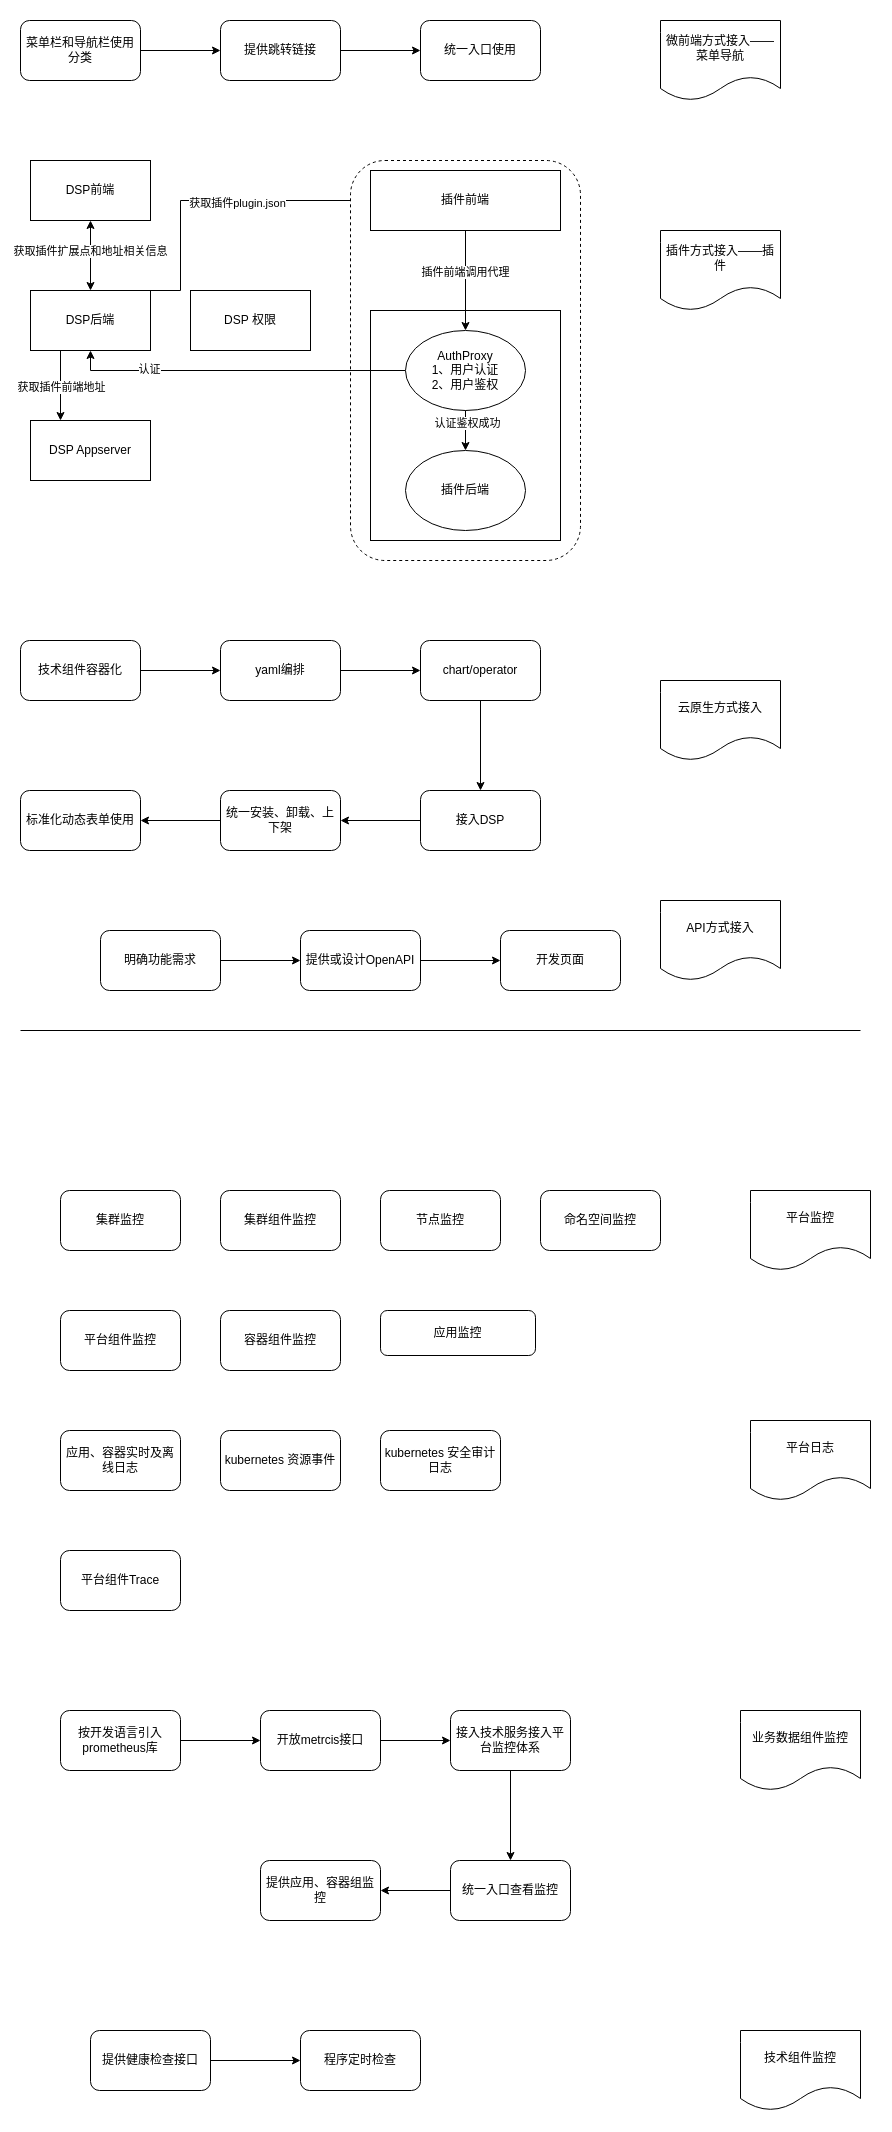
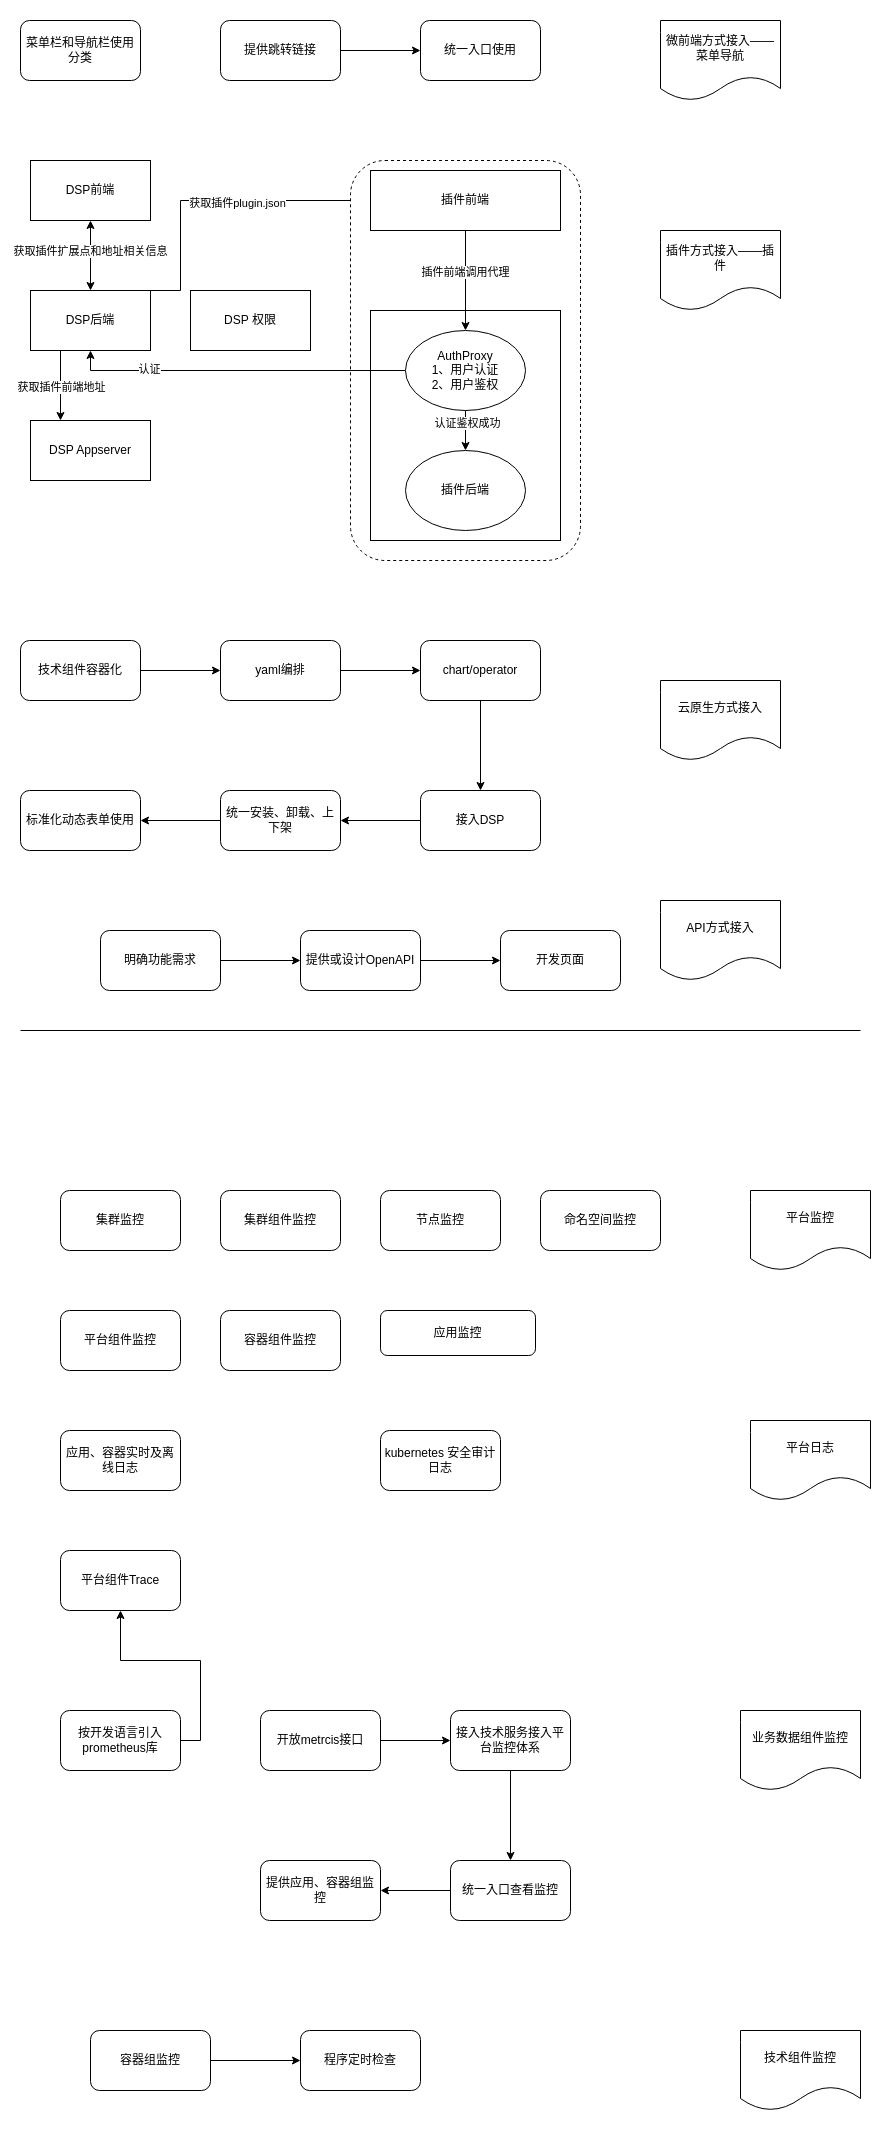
(177, 51) -> none
(281, 1461) -> none
(226, 1741) -> (181, 1661)
(151, 2061) -> (151, 2061)
